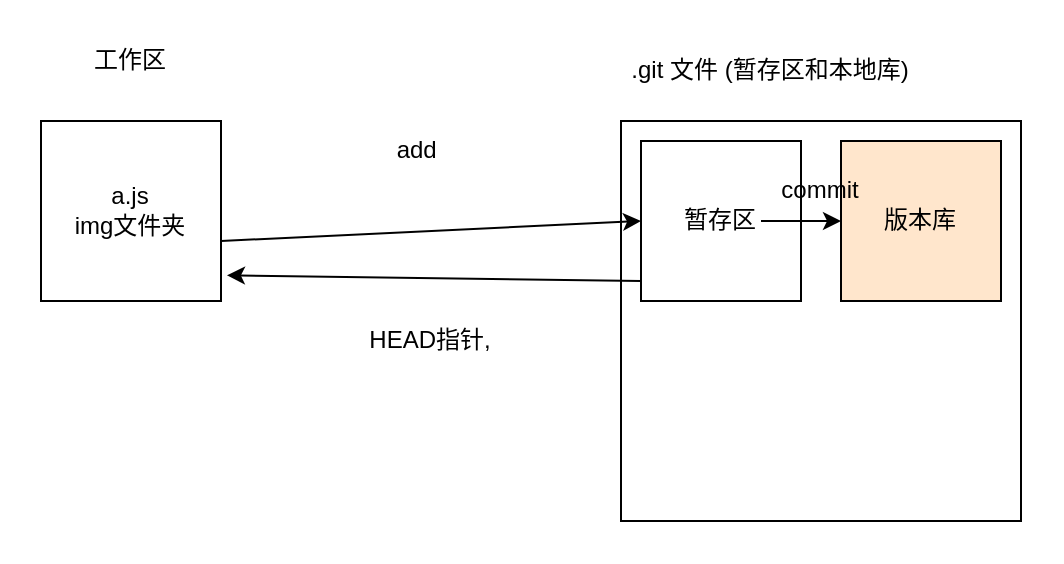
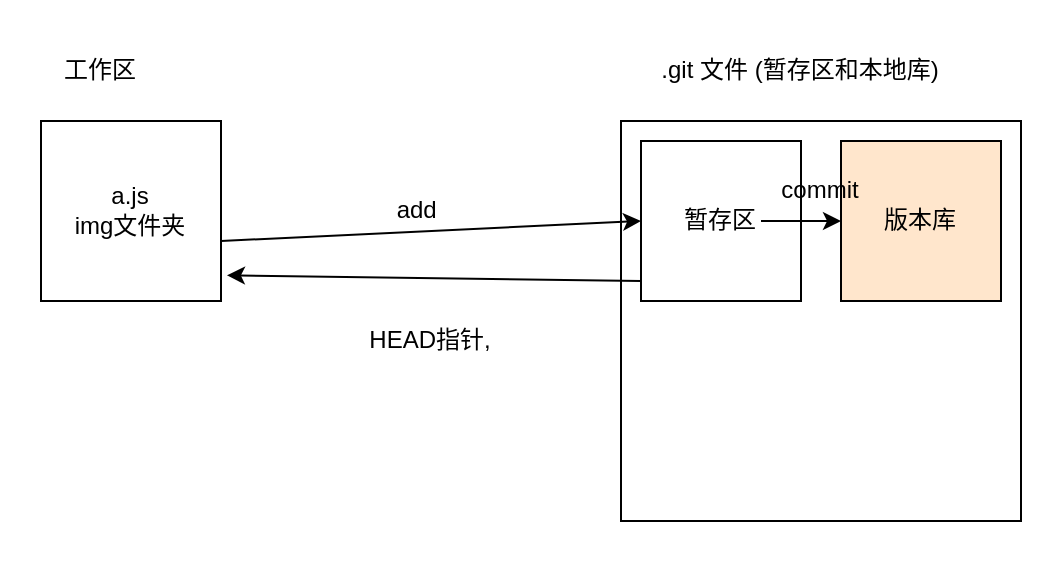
(131, 61) -> (101, 71)
(771, 71) -> (801, 71)
(421, 151) -> (421, 211)
